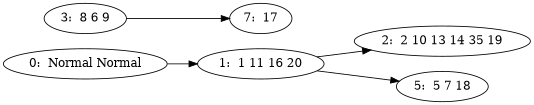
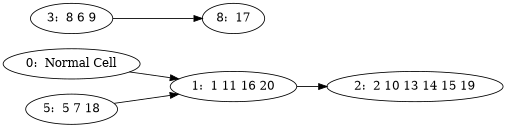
(261, 18) -> (233, 18)
(442, 41) -> (415, 87)
(85, 64) -> (72, 64)
(354, 75) -> (142, 99)
